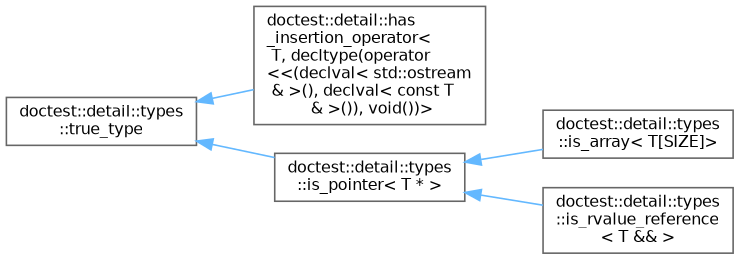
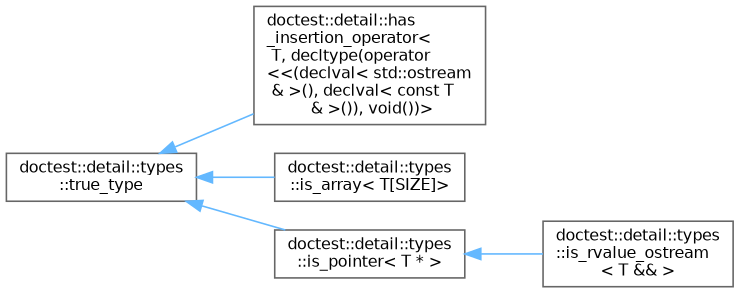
(512, 154) -> (244, 177)
(638, 220) -> (638, 254)
